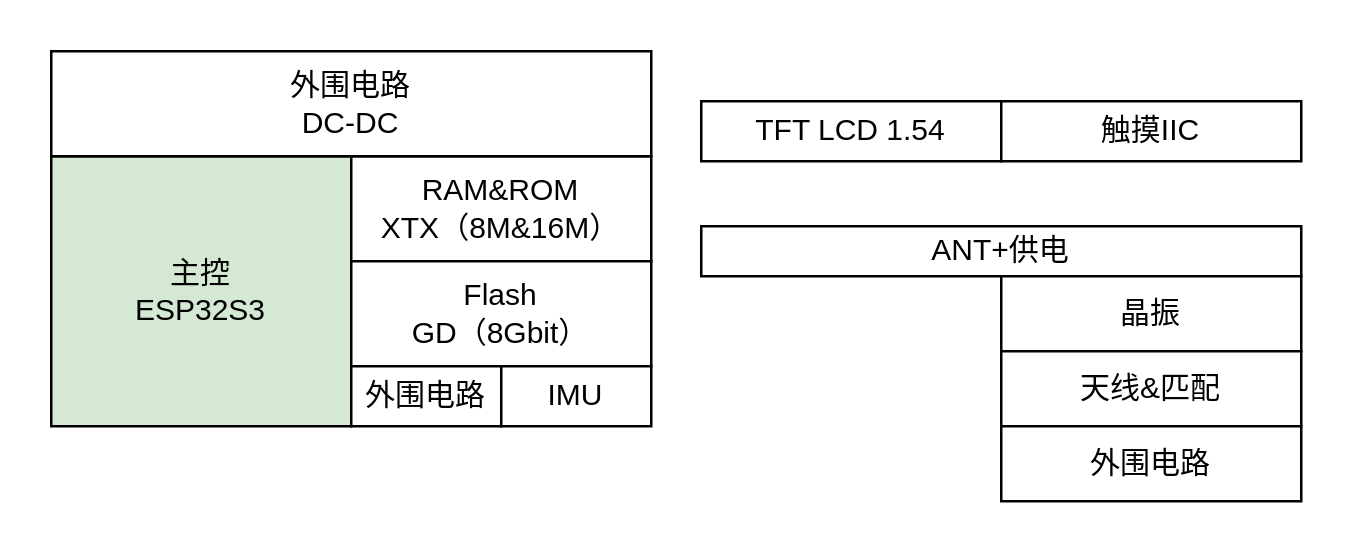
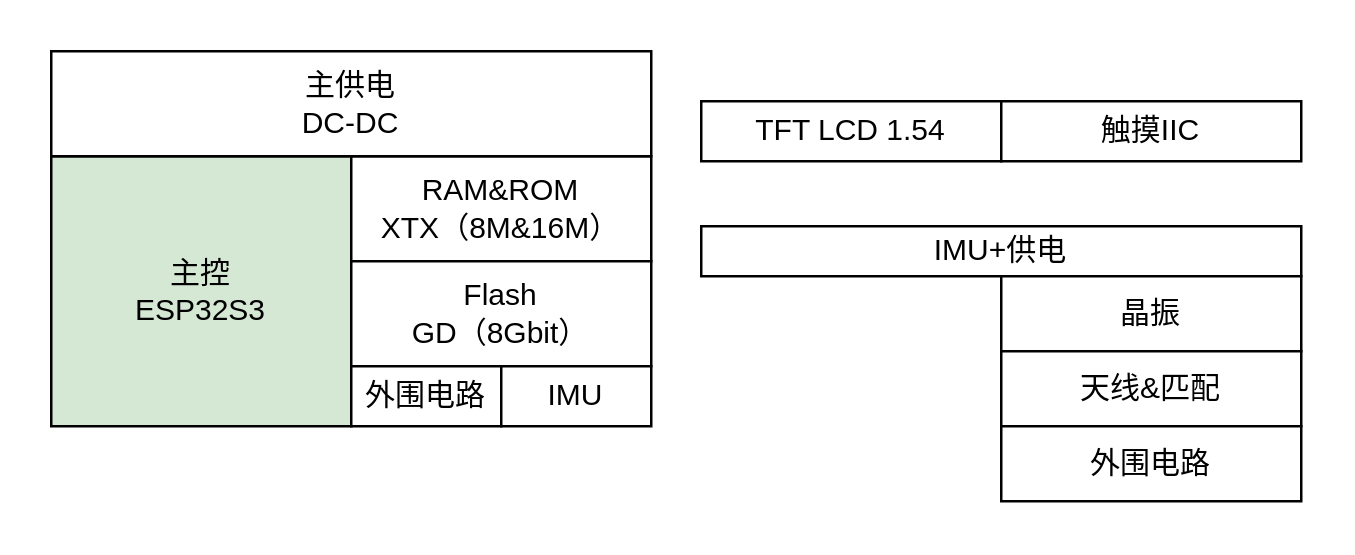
(351, 104) -> (351, 104)
(1001, 251) -> (1001, 251)
